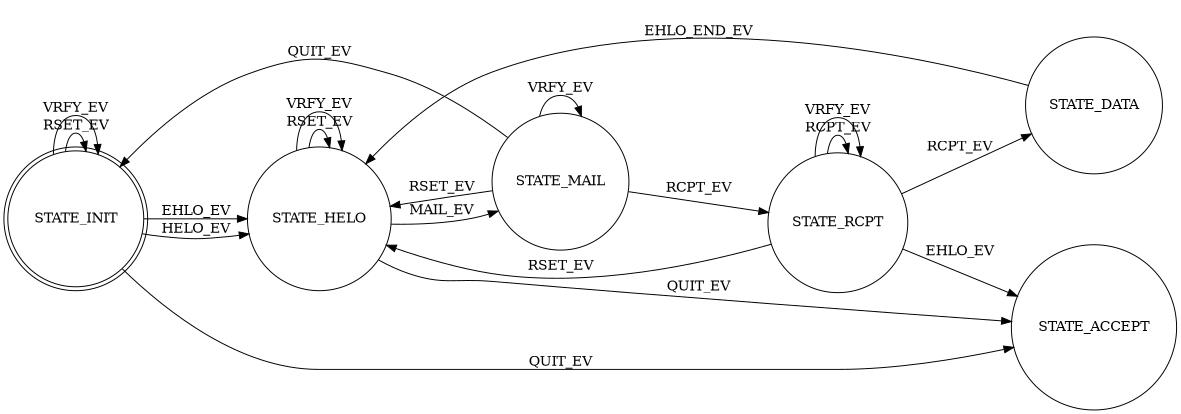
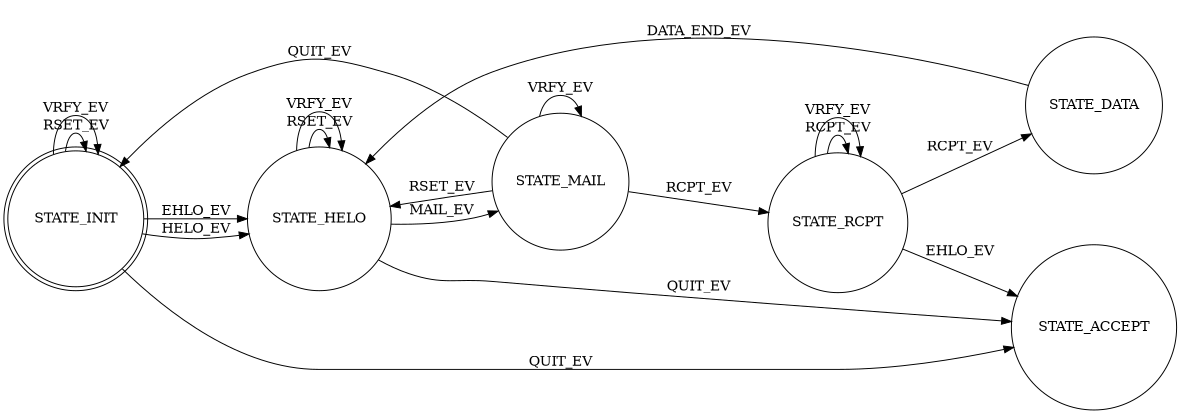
(699, 32) -> (699, 32)
(583, 277) -> none
